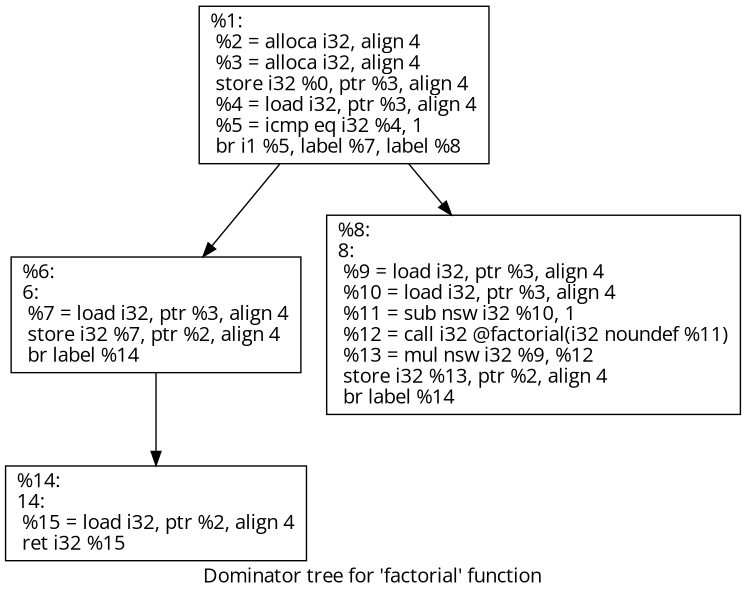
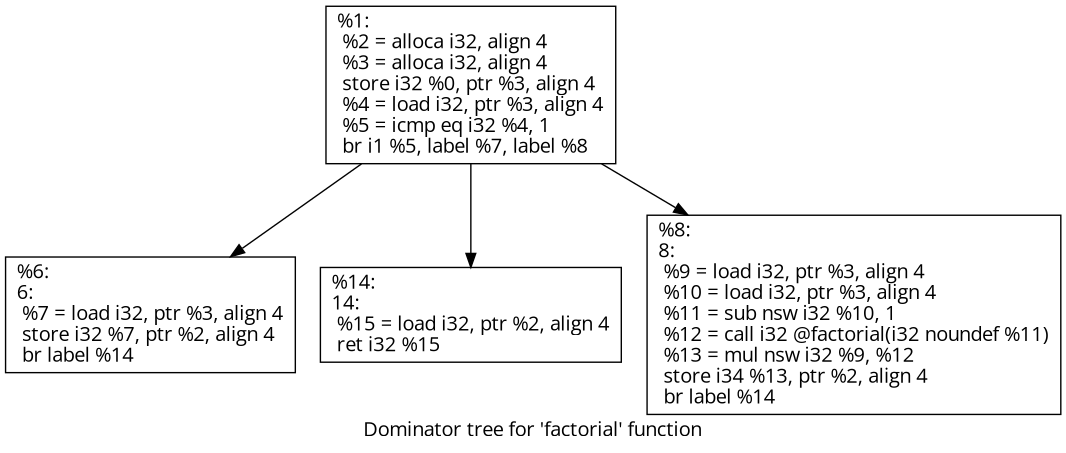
(473, 377) -> (793, 377)
(156, 412) -> (471, 209)
